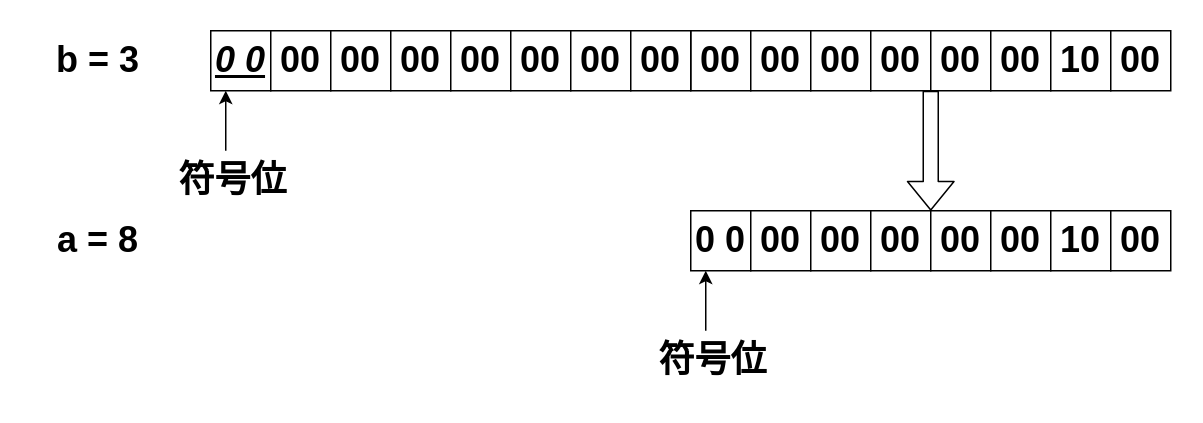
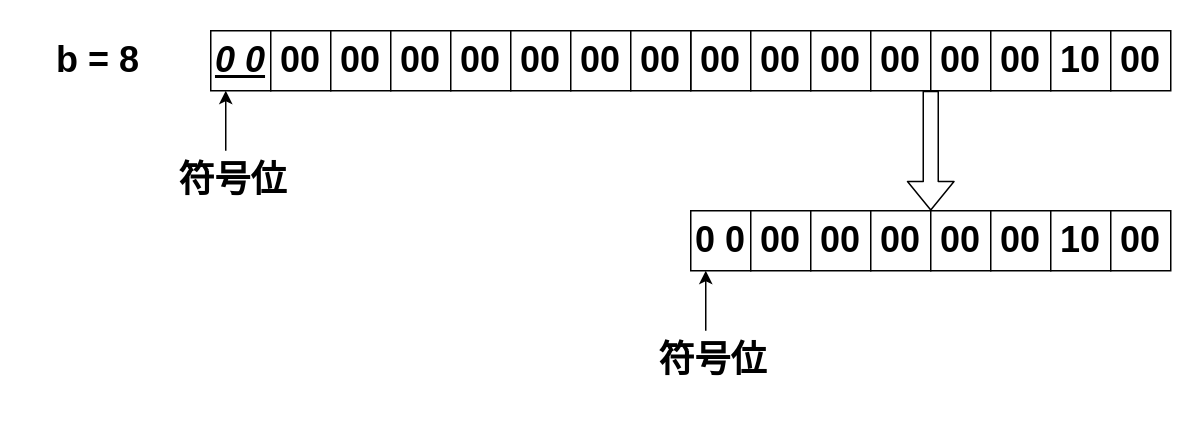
(98, 61) -> (98, 61)
(98, 241) -> none
